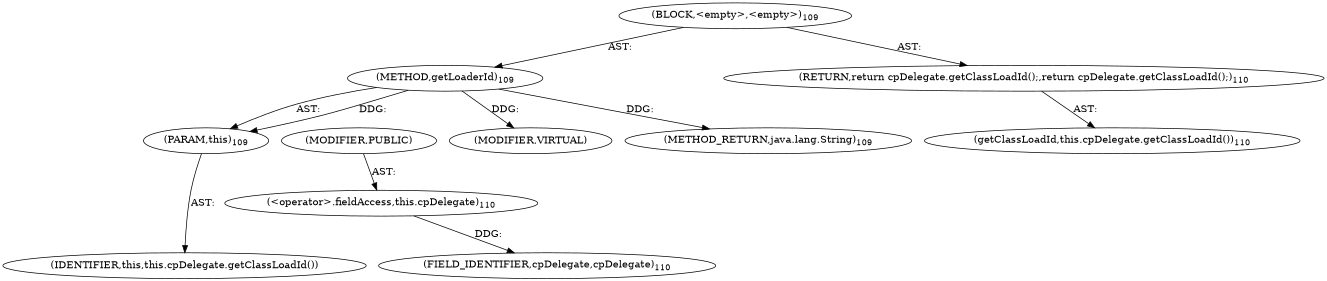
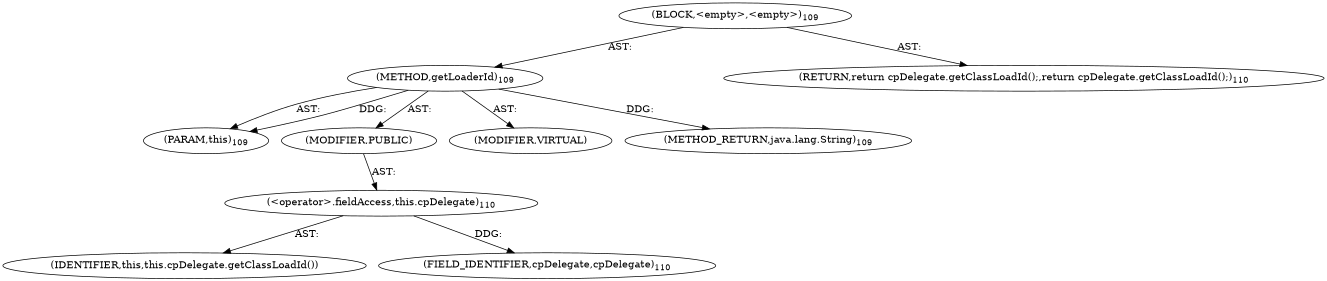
none -> (405, 107)
(507, 110) -> (507, 110)
(1112, 141) -> none
(190, 199) -> (287, 233)
